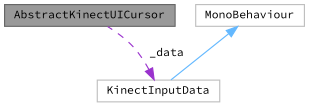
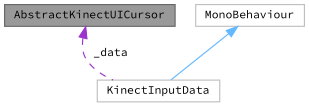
(132, 45) -> (90, 64)
